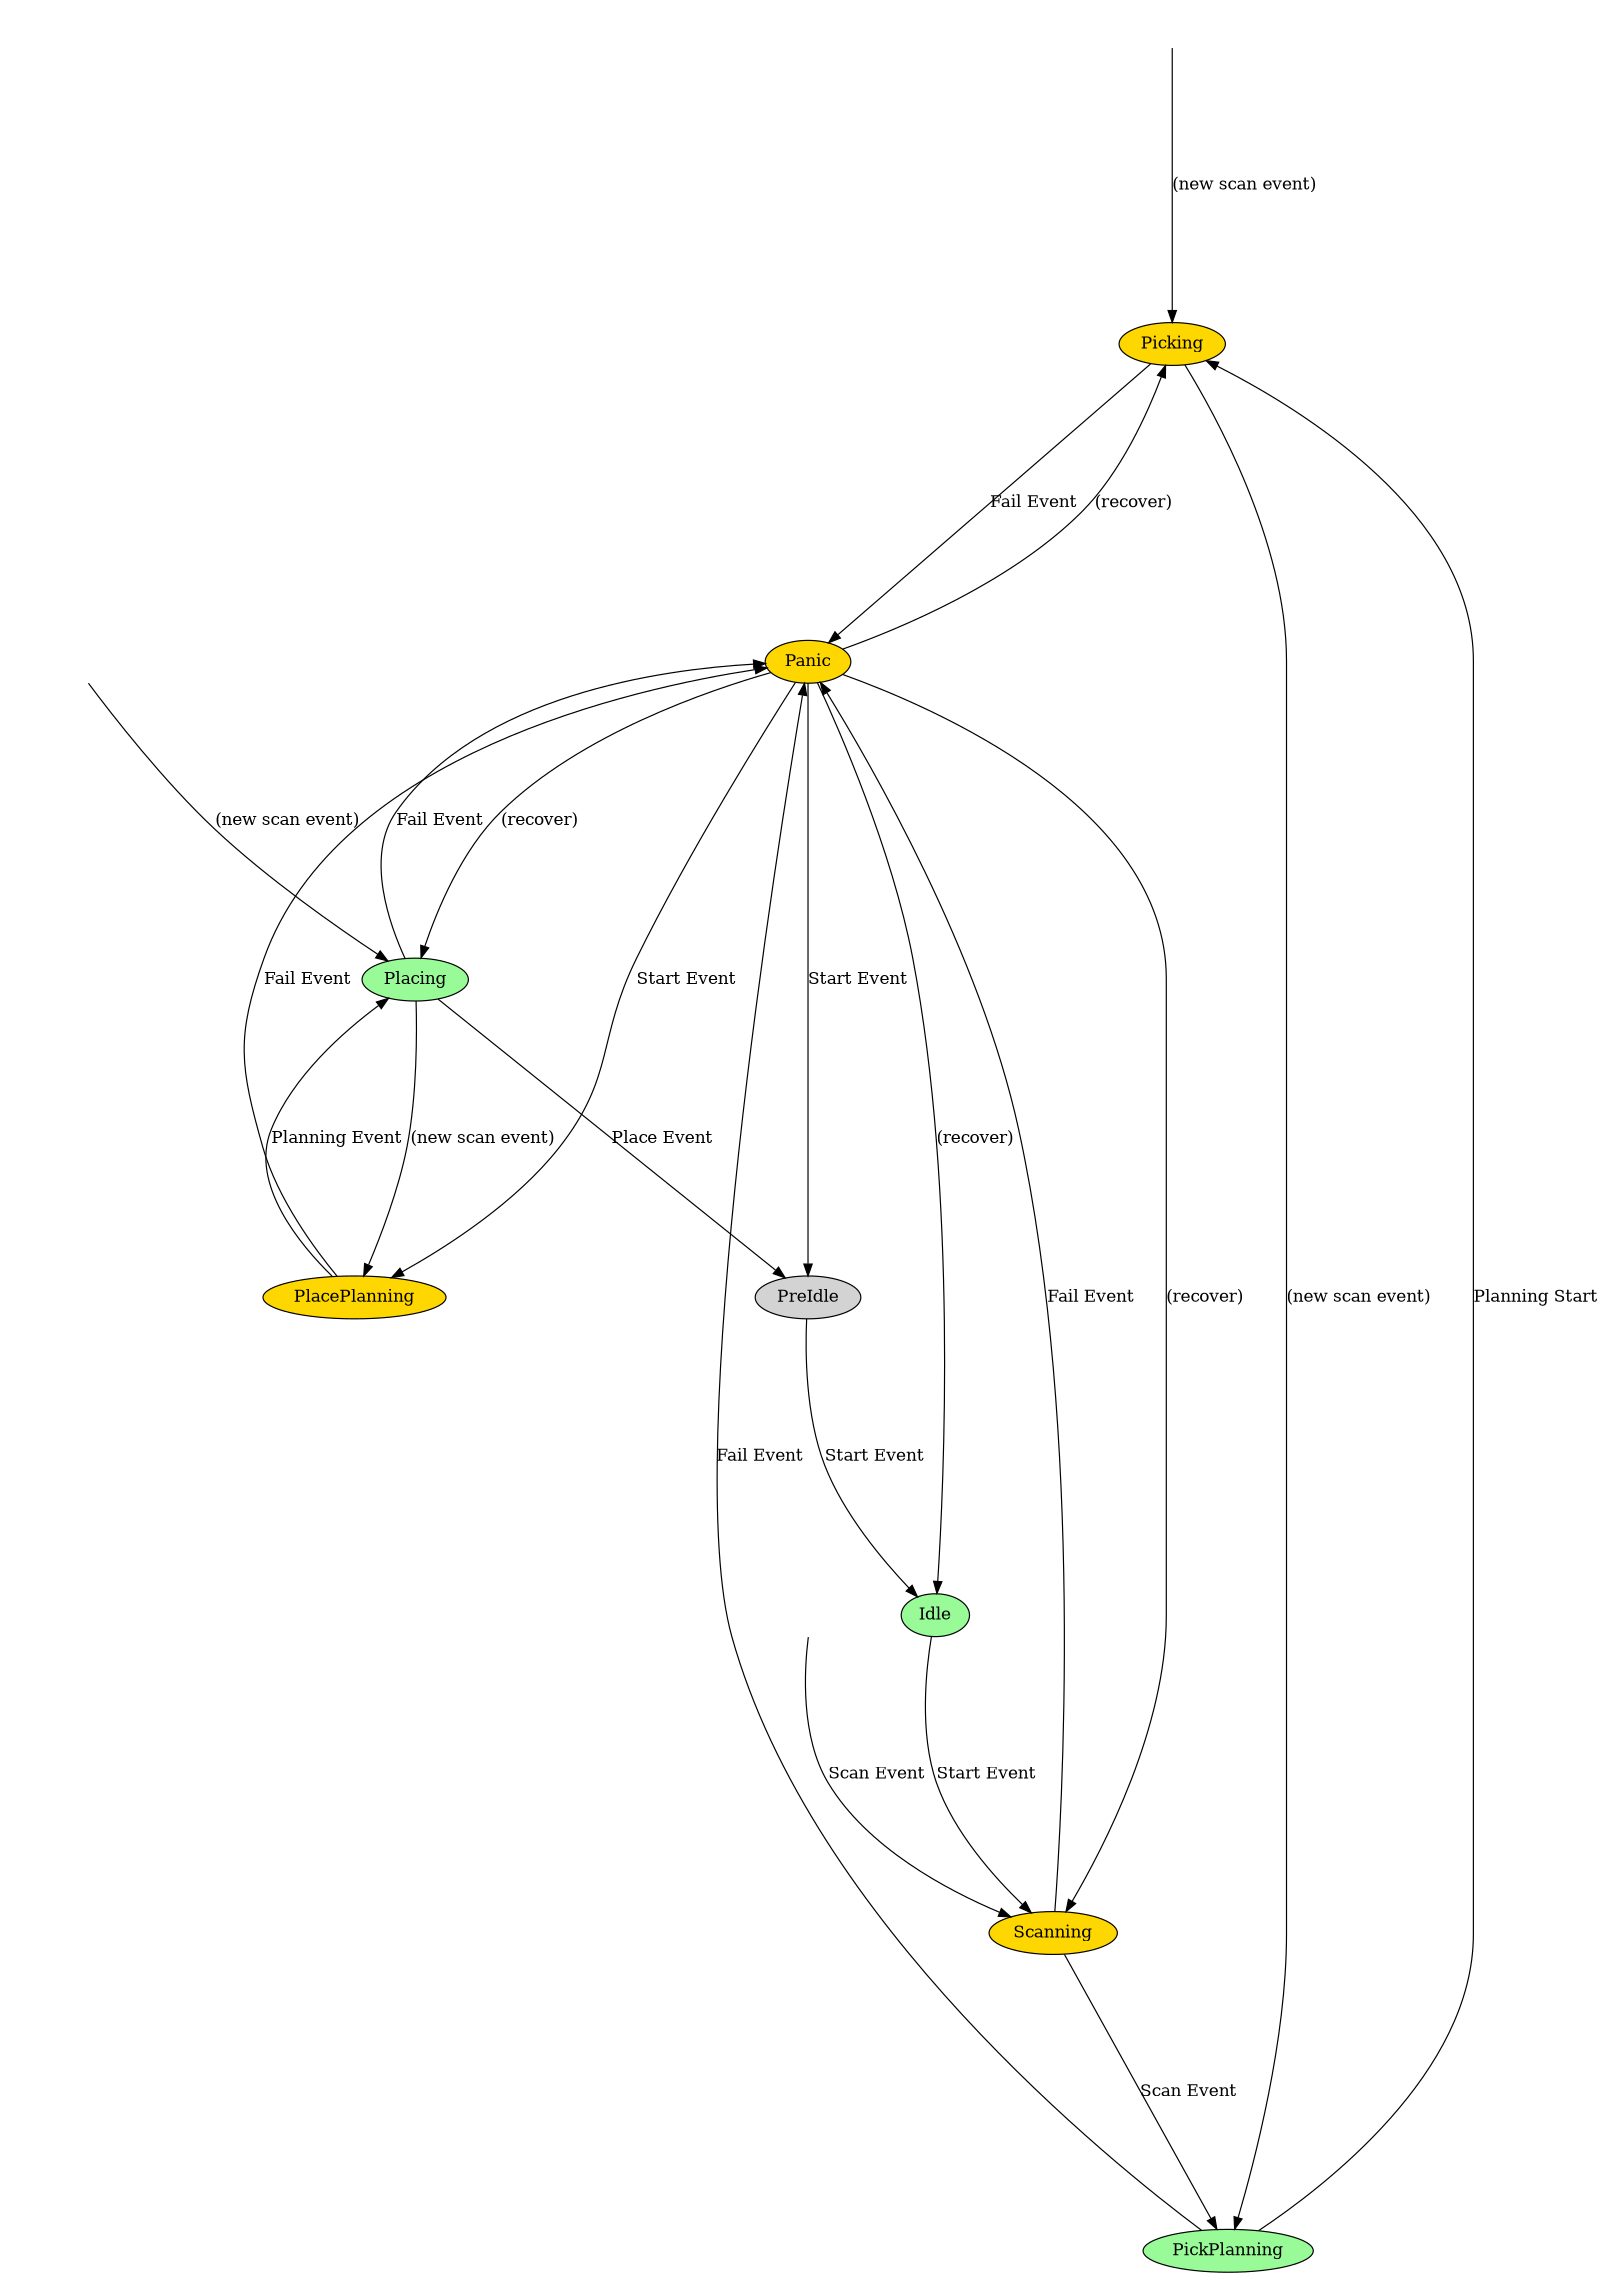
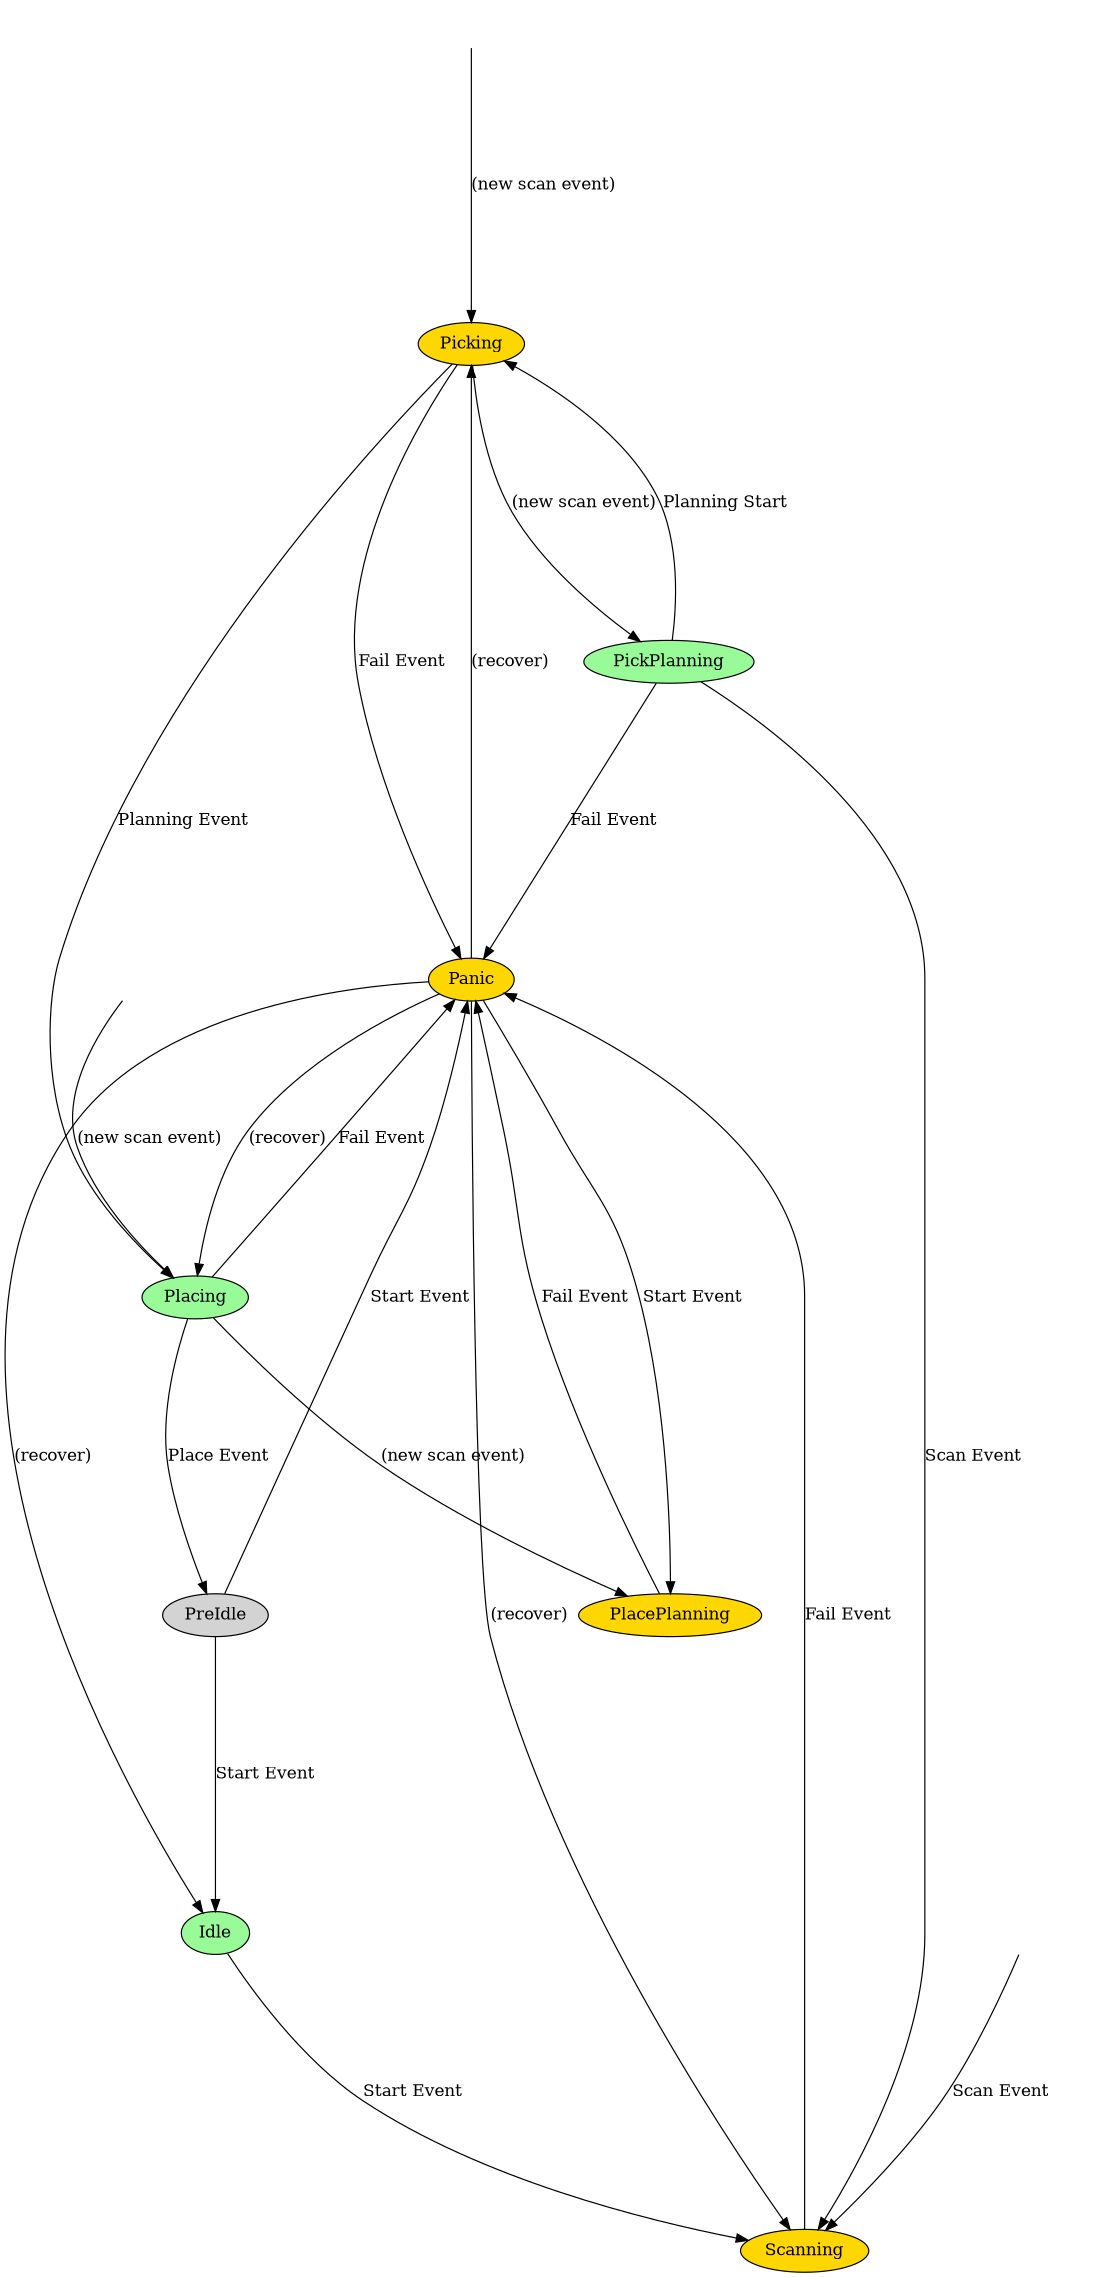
(808, 974) -> (356, 1307)
(271, 1130) -> (133, 788)
(1138, 2086) -> (925, 1416)
